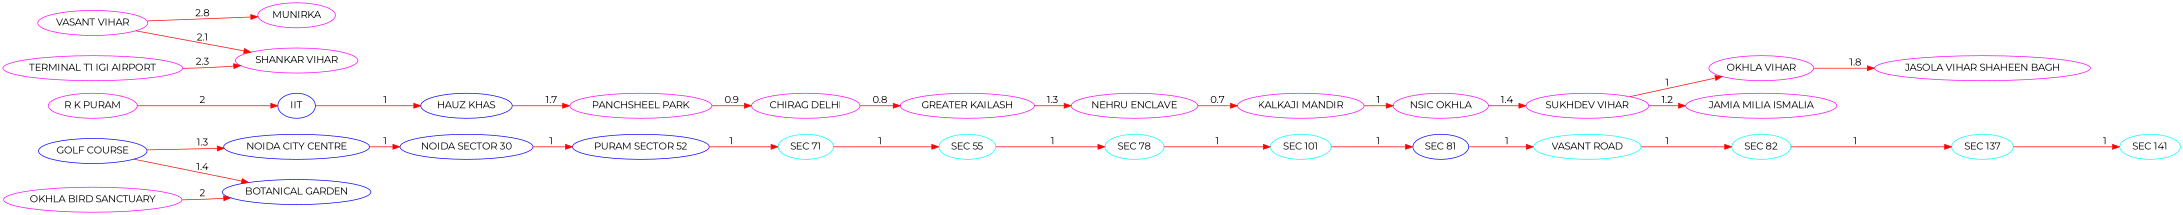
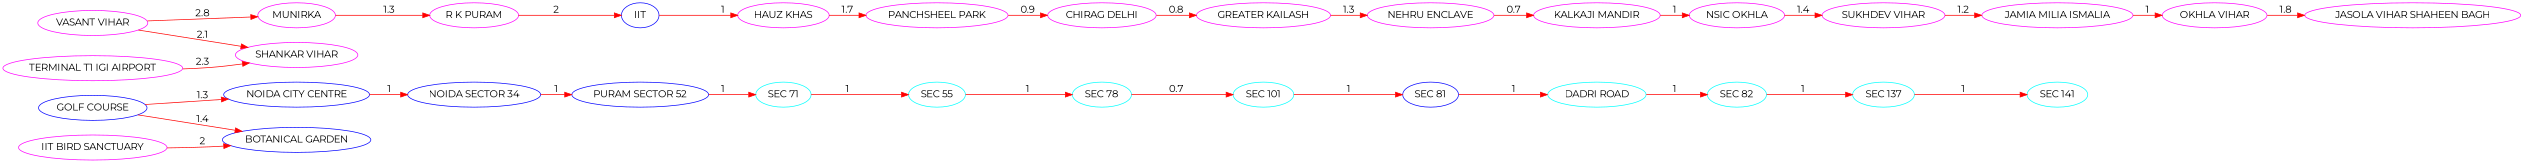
none -> (379, 15)
(1673, 87) -> (2144, 15)
(466, 106) -> (783, 15)
(1218, 142) -> (1176, 89)
(466, 147) -> (474, 95)
(1587, 147) -> (1597, 95)
(93, 200) -> (93, 148)
